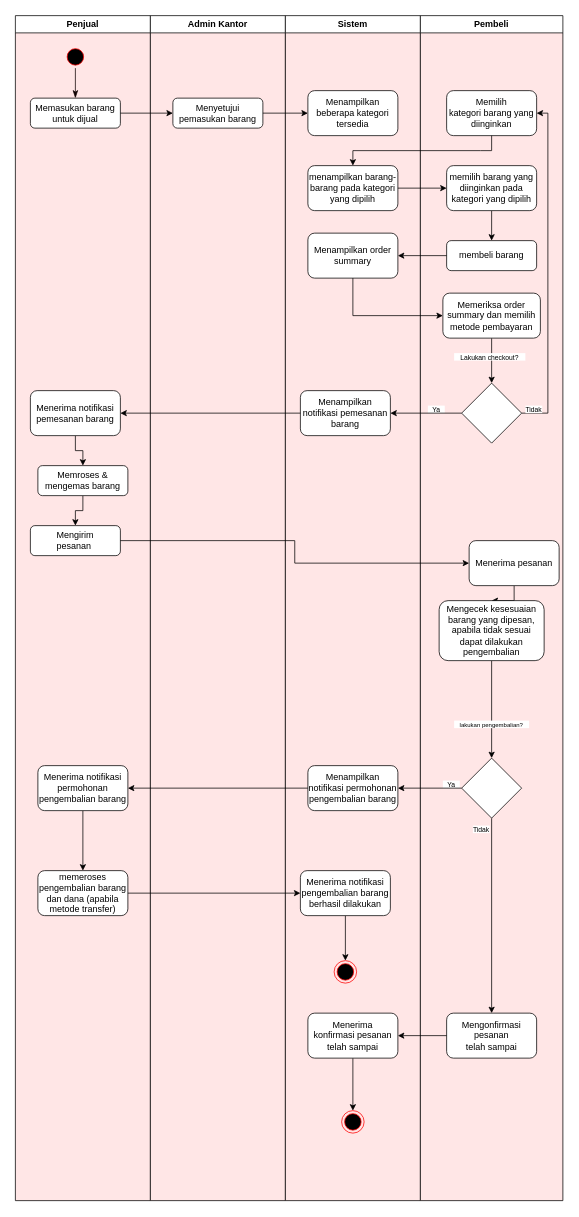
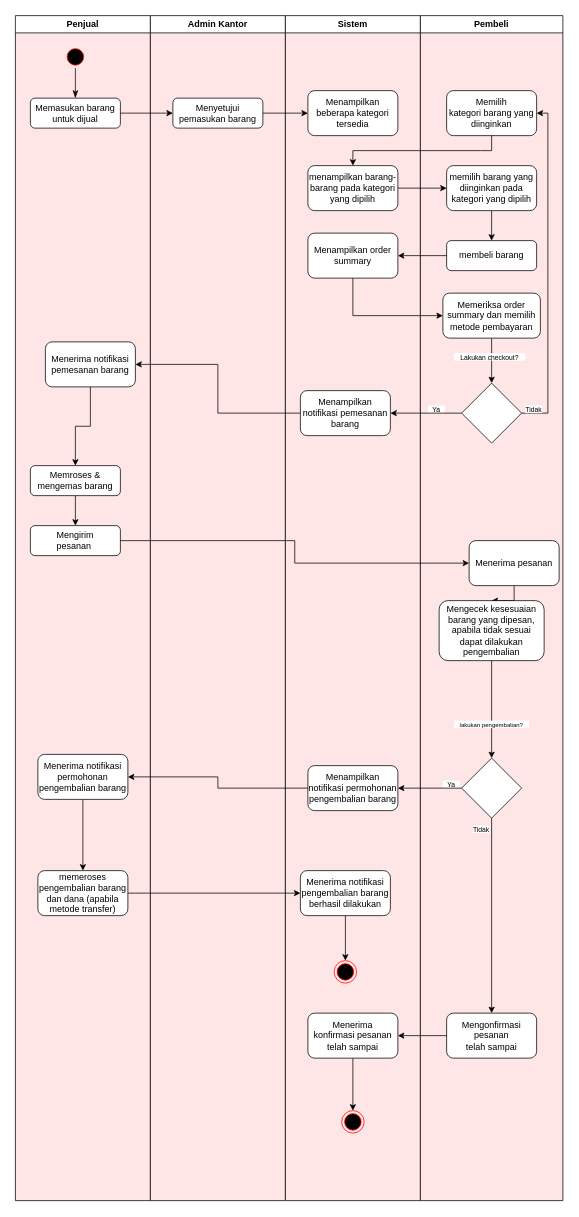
(75, 413) -> (90, 364)
(83, 480) -> (75, 480)
(83, 788) -> (83, 777)
